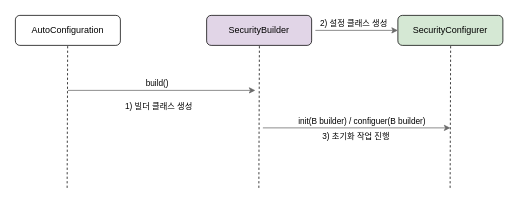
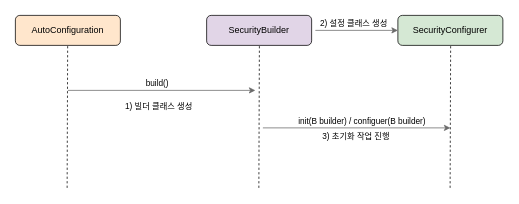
(68, 30) -> (68, 30)
